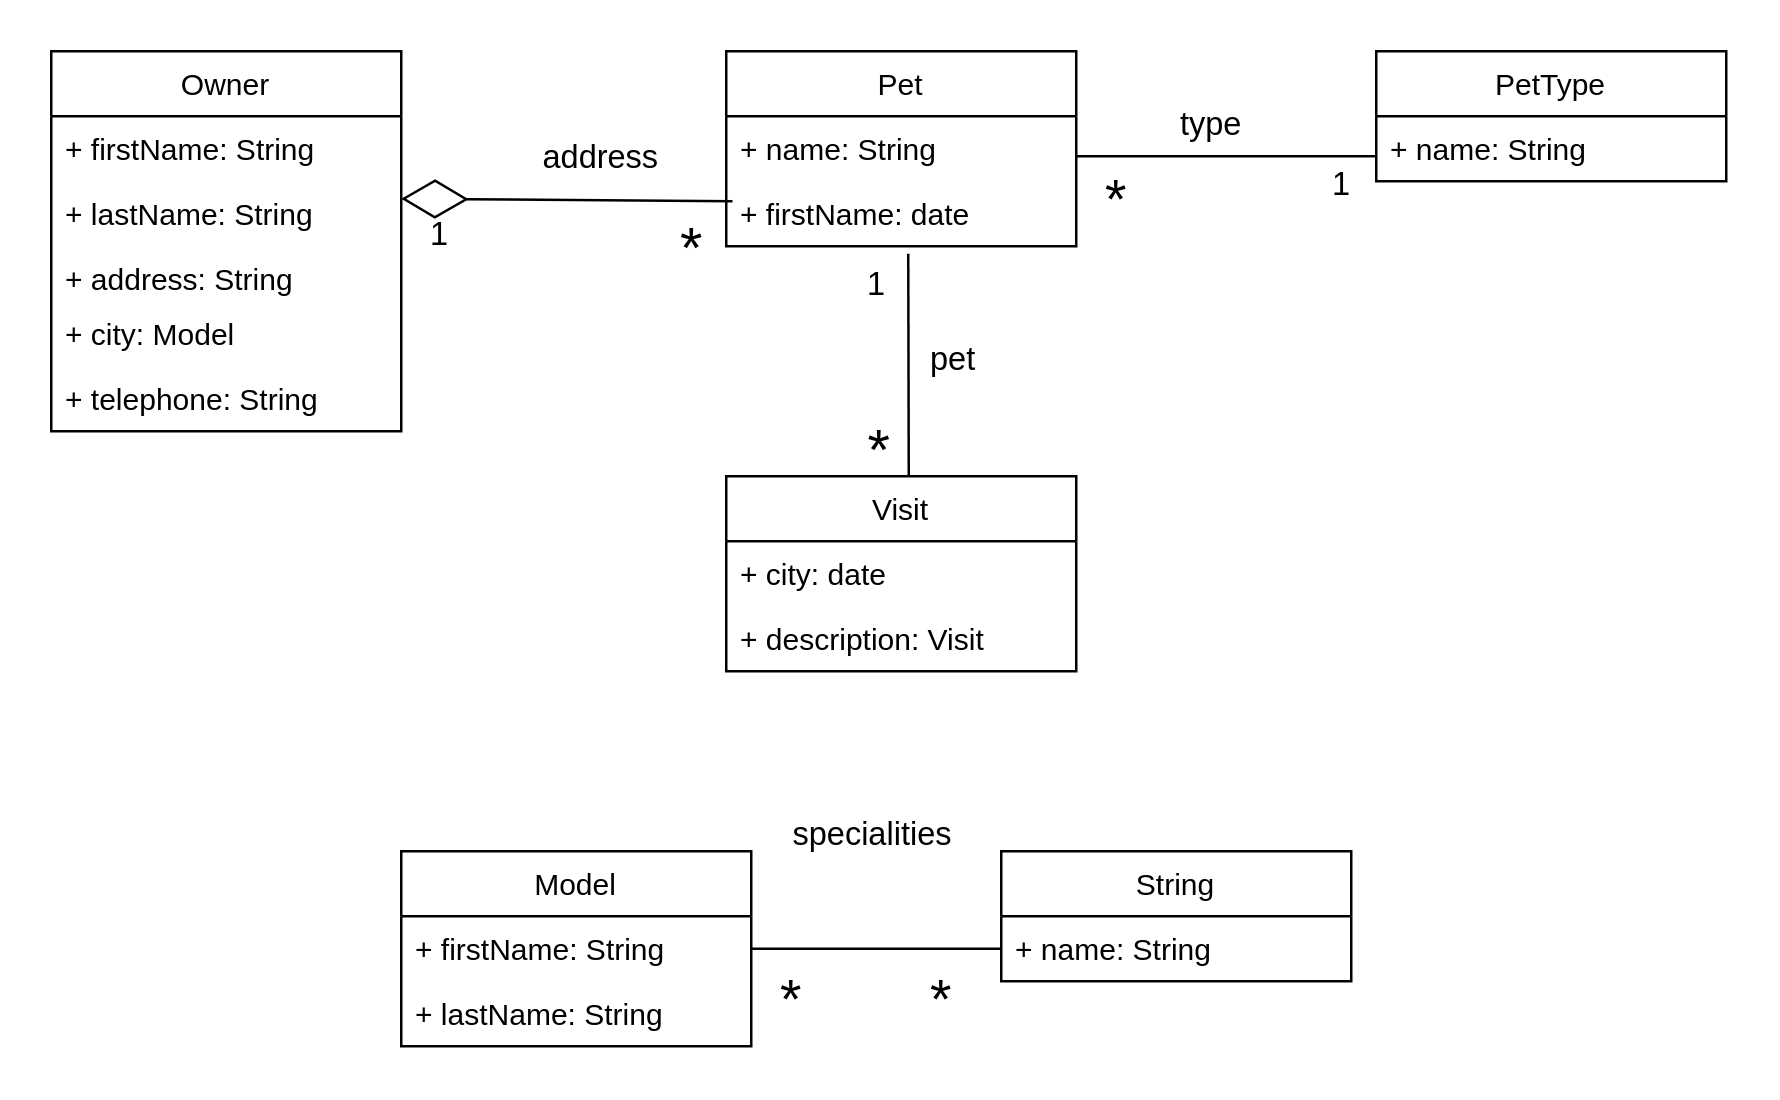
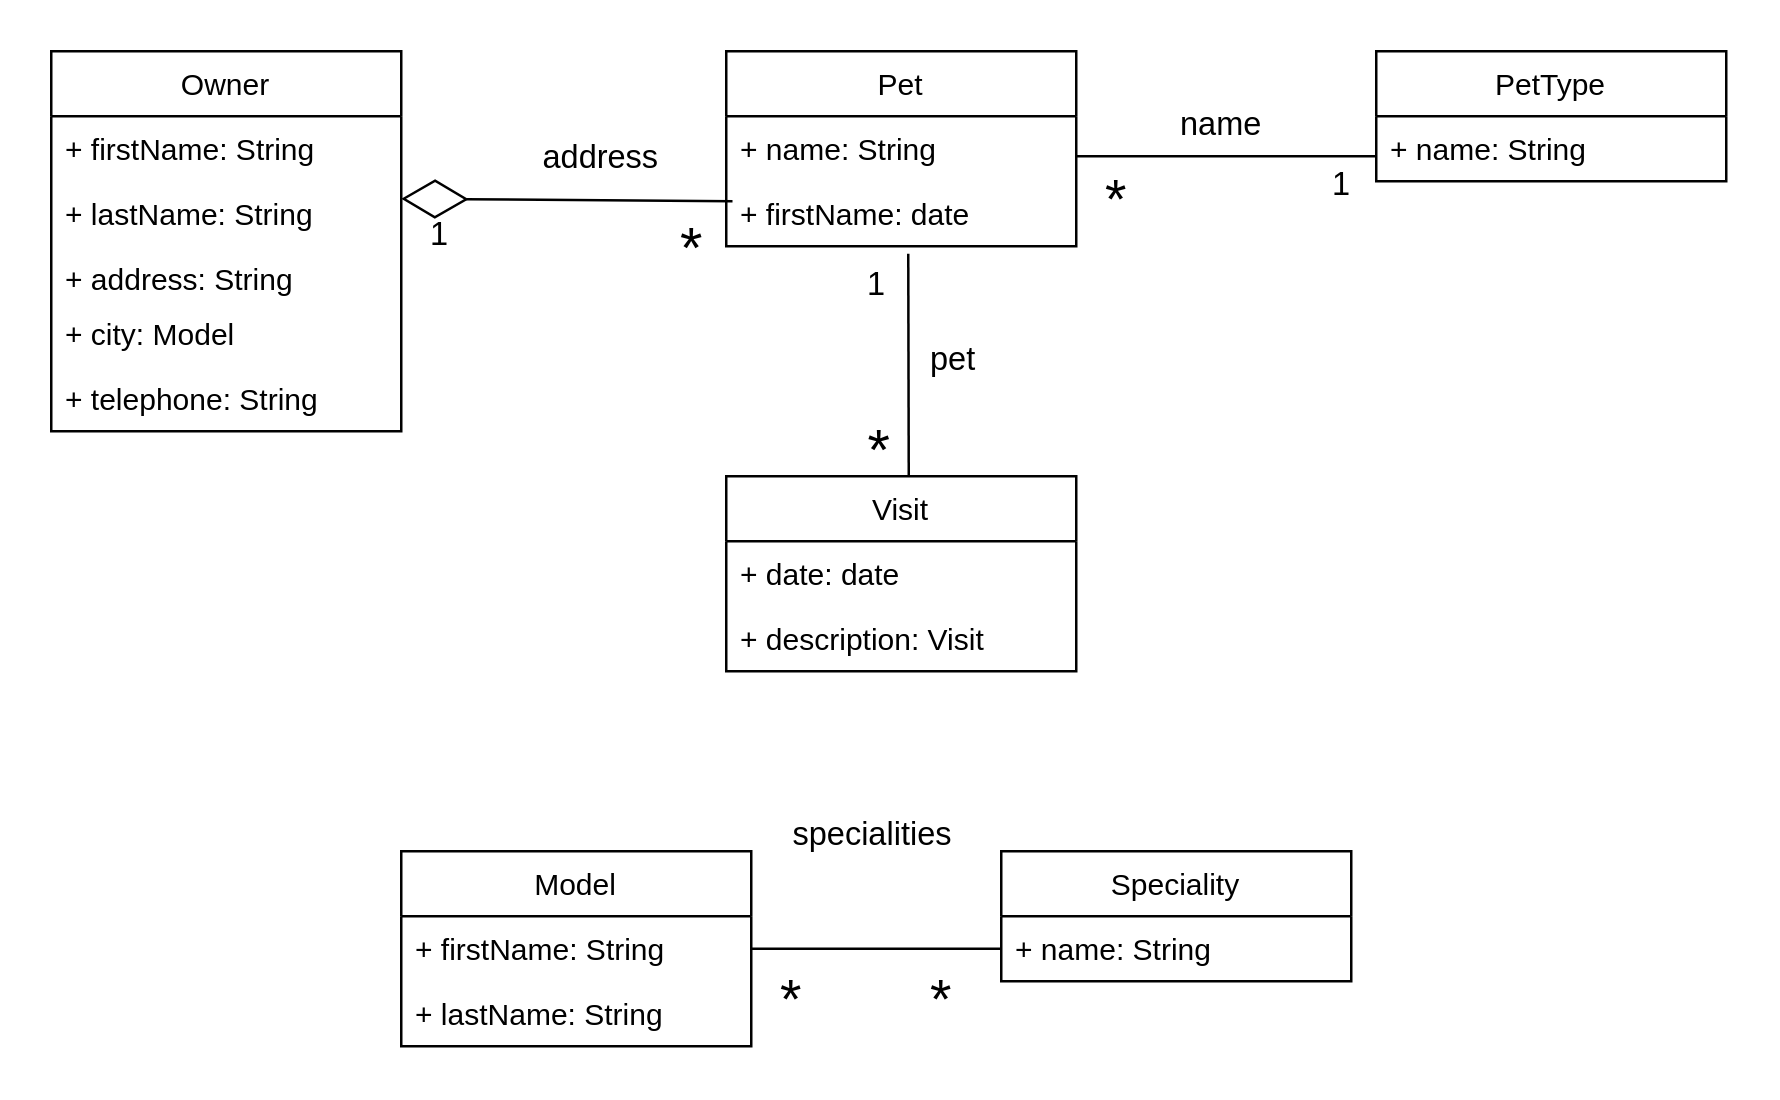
(1216, 153) -> (1216, 153)
(825, 575) -> (829, 575)
(1175, 885) -> (1175, 885)
